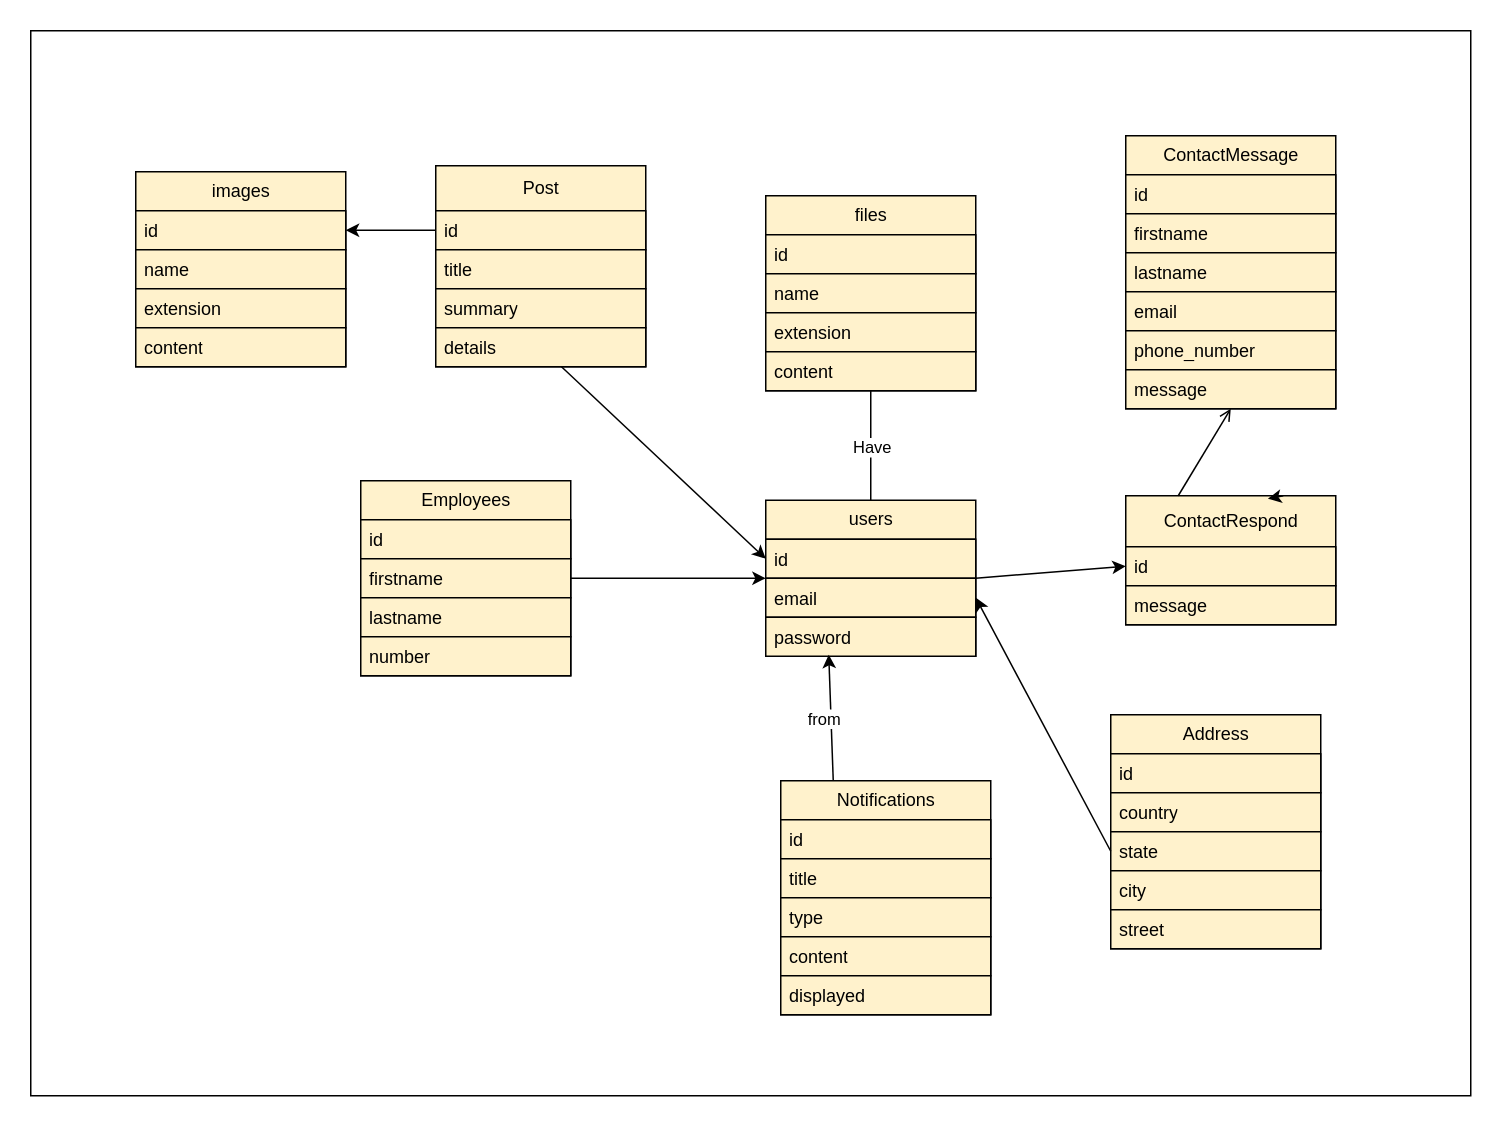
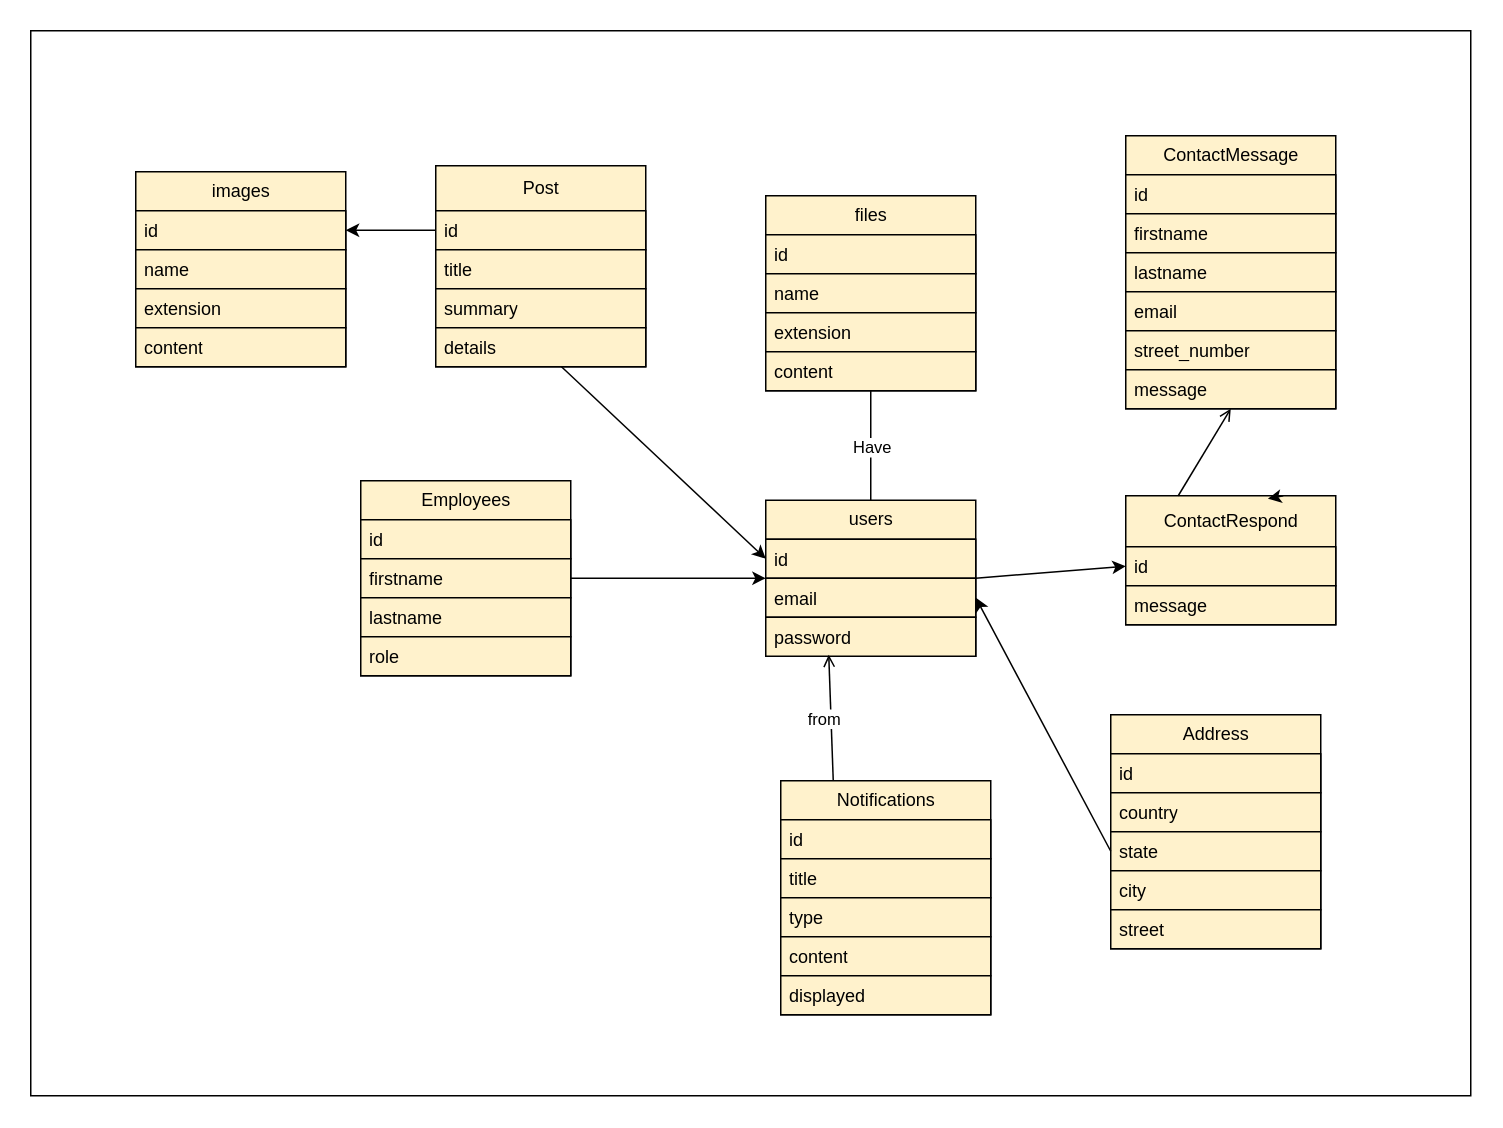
(1195, 352) -> (1200, 352)
(400, 658) -> (388, 658)
(829, 666) -> (829, 663)
